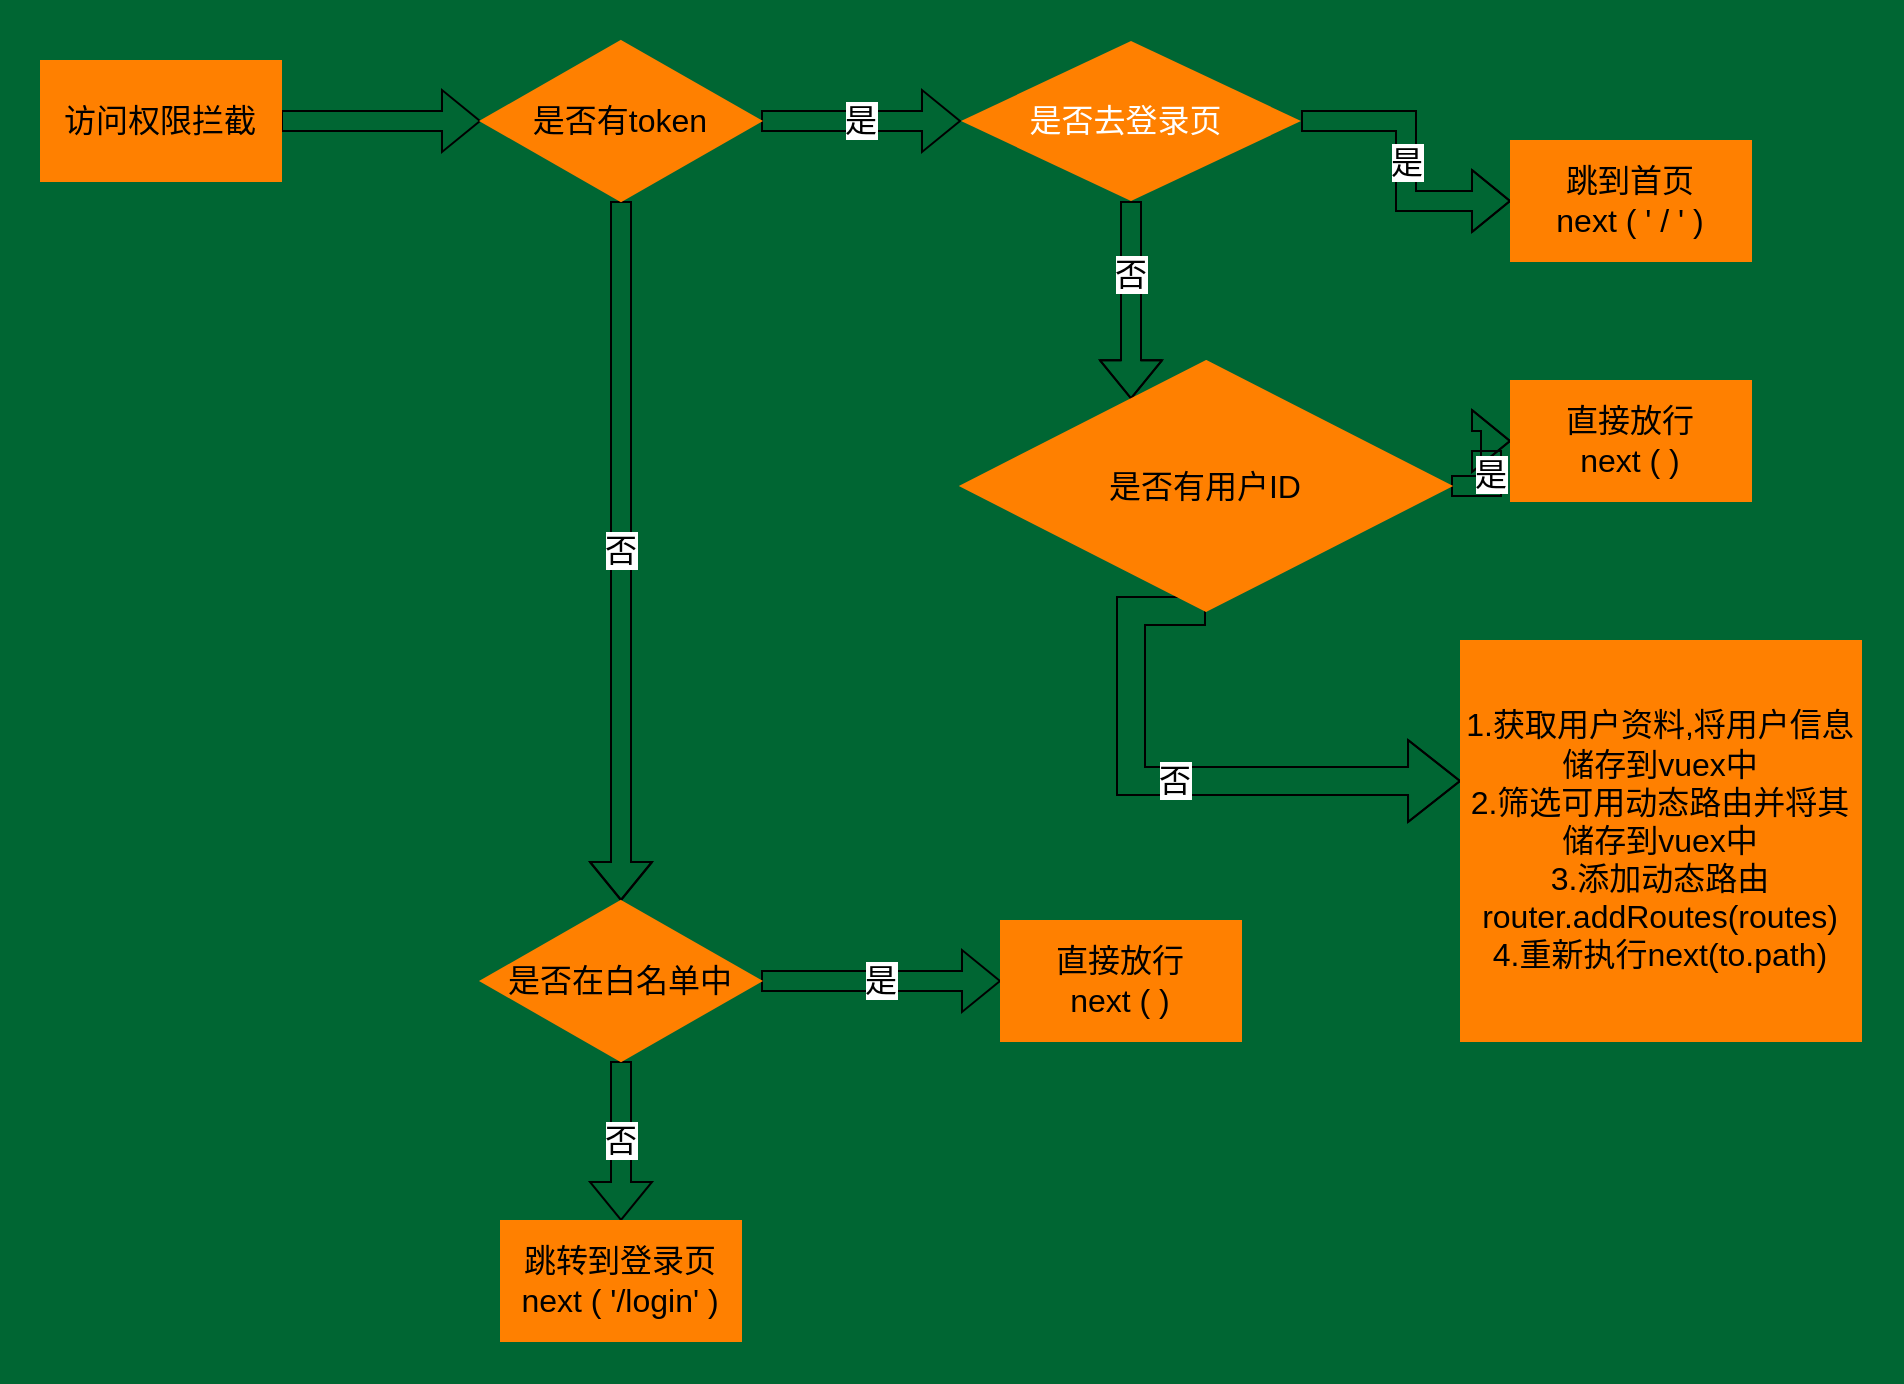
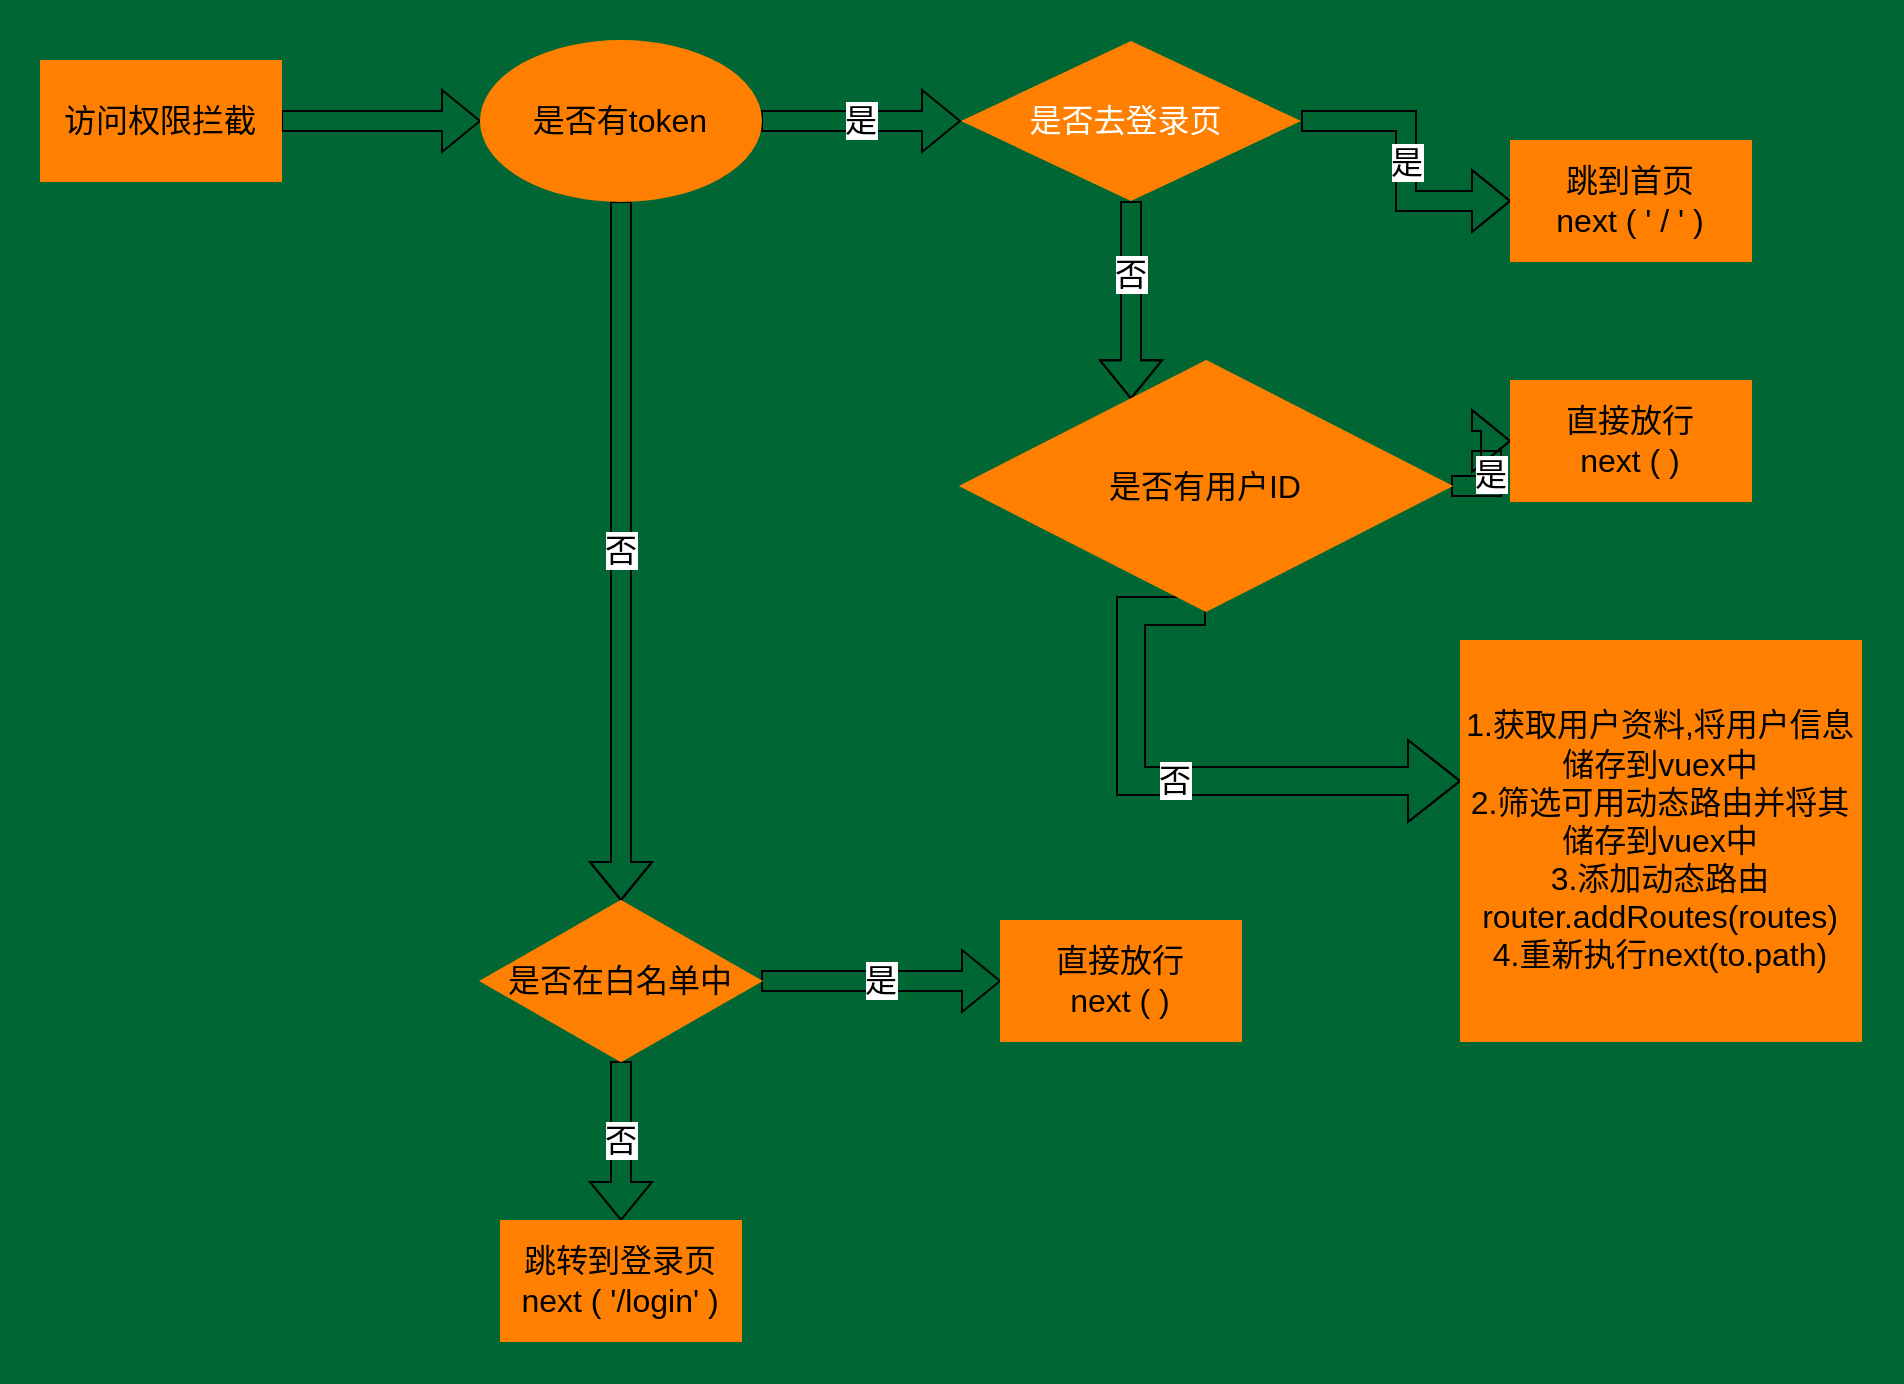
(621, 121) -> (621, 121)
